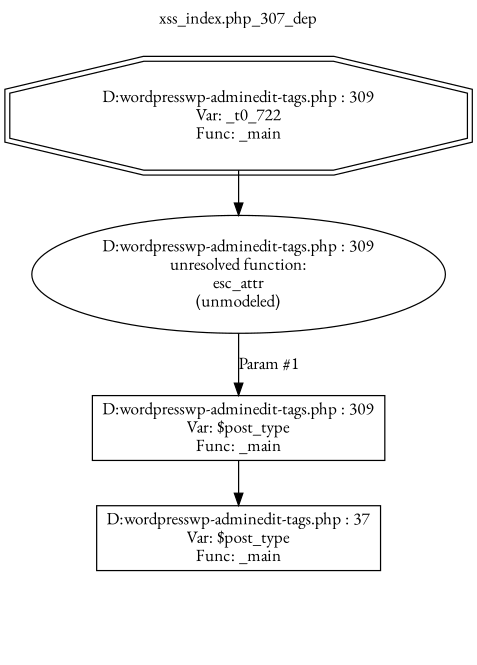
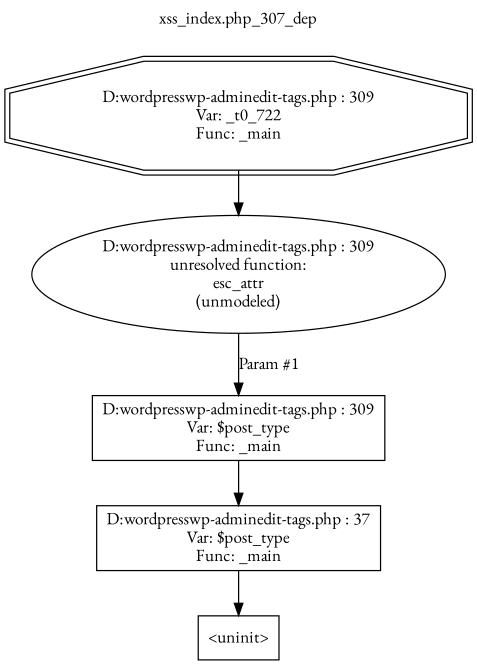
none -> (239, 638)
